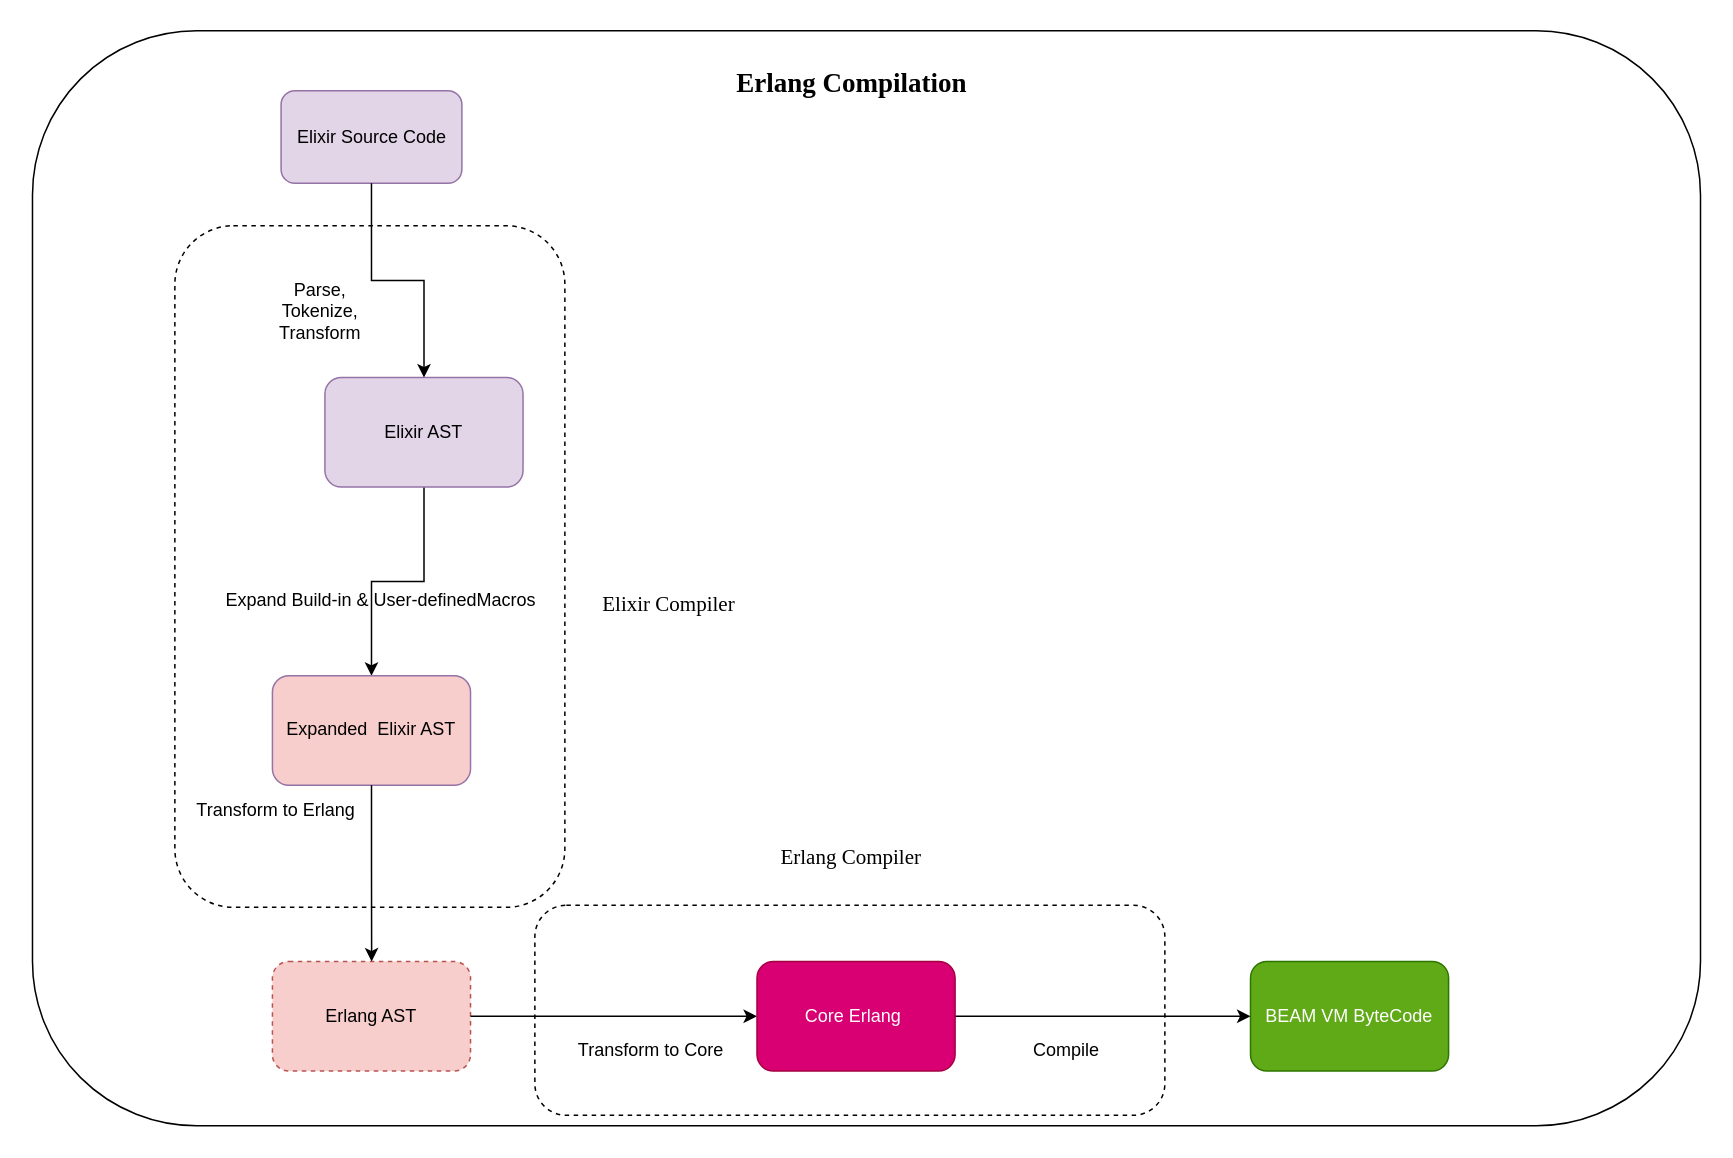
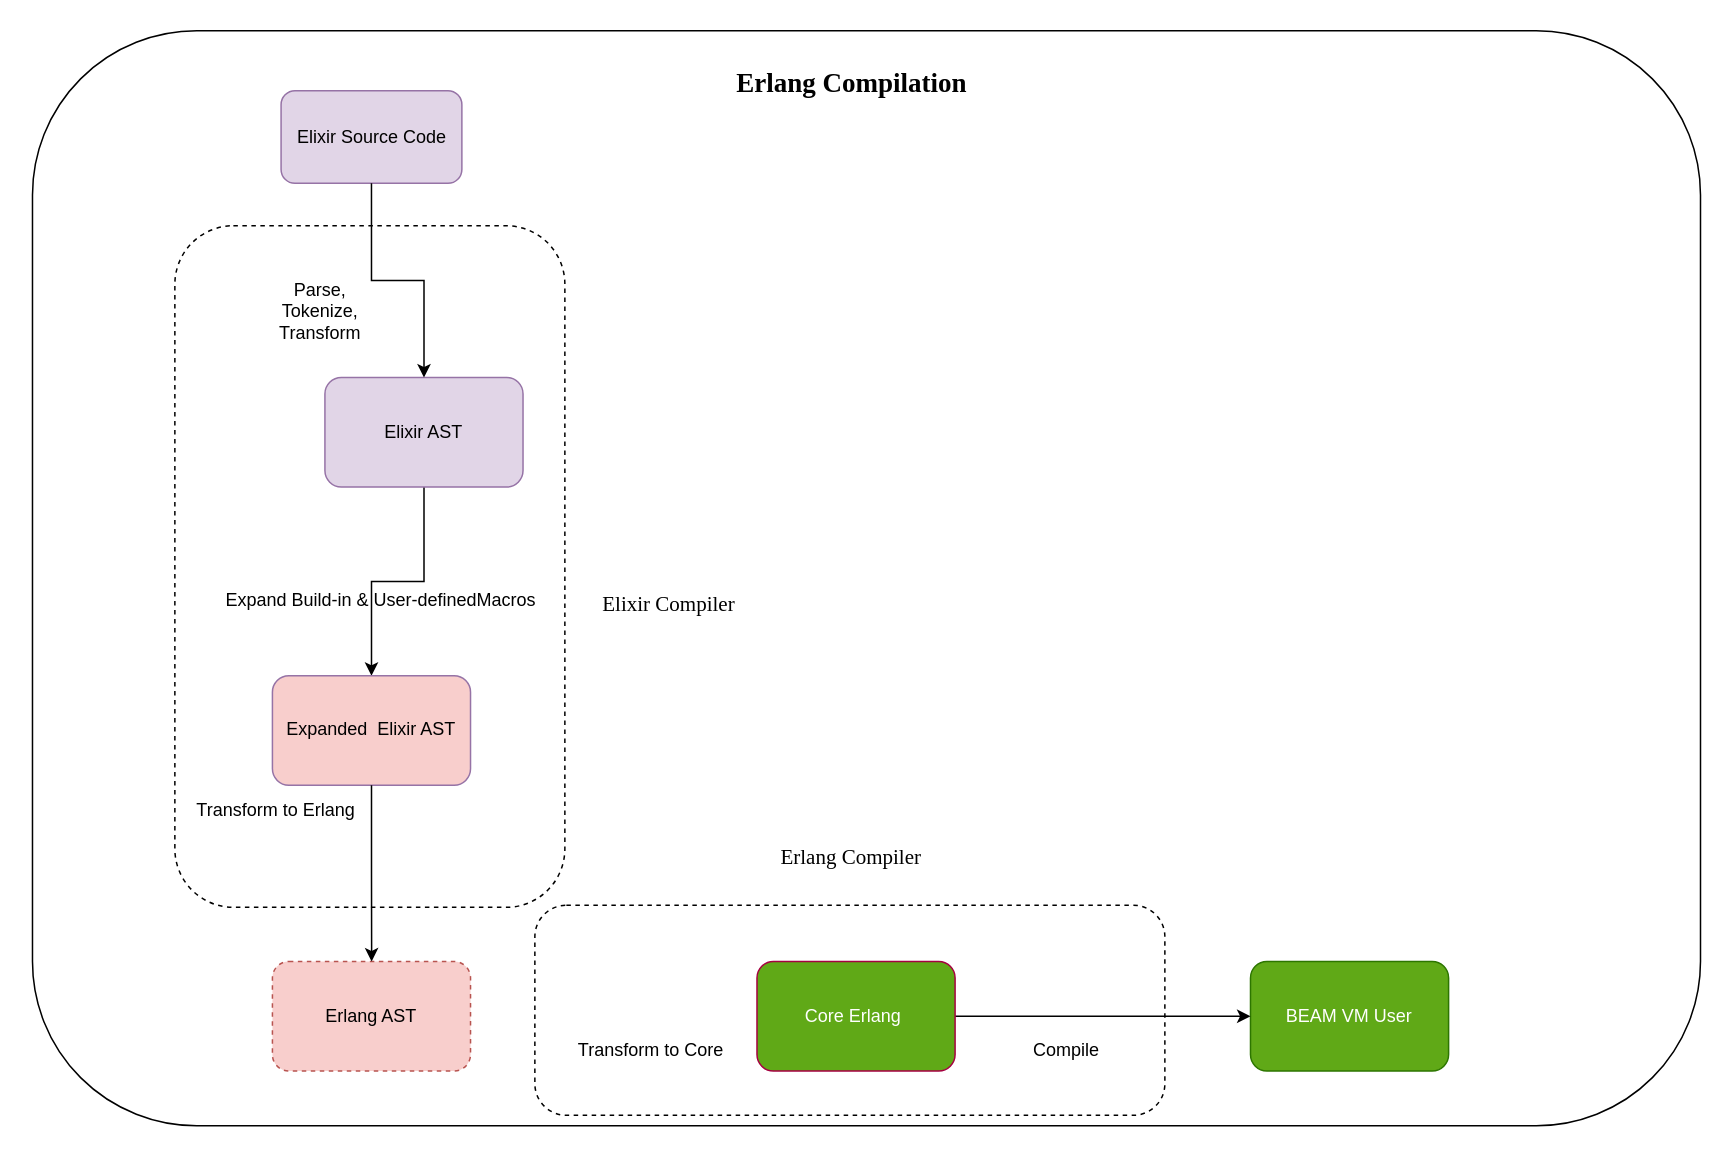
(609, 1016) -> none
(856, 1016) -> (856, 1016)
(1349, 1016) -> (1349, 1016)
